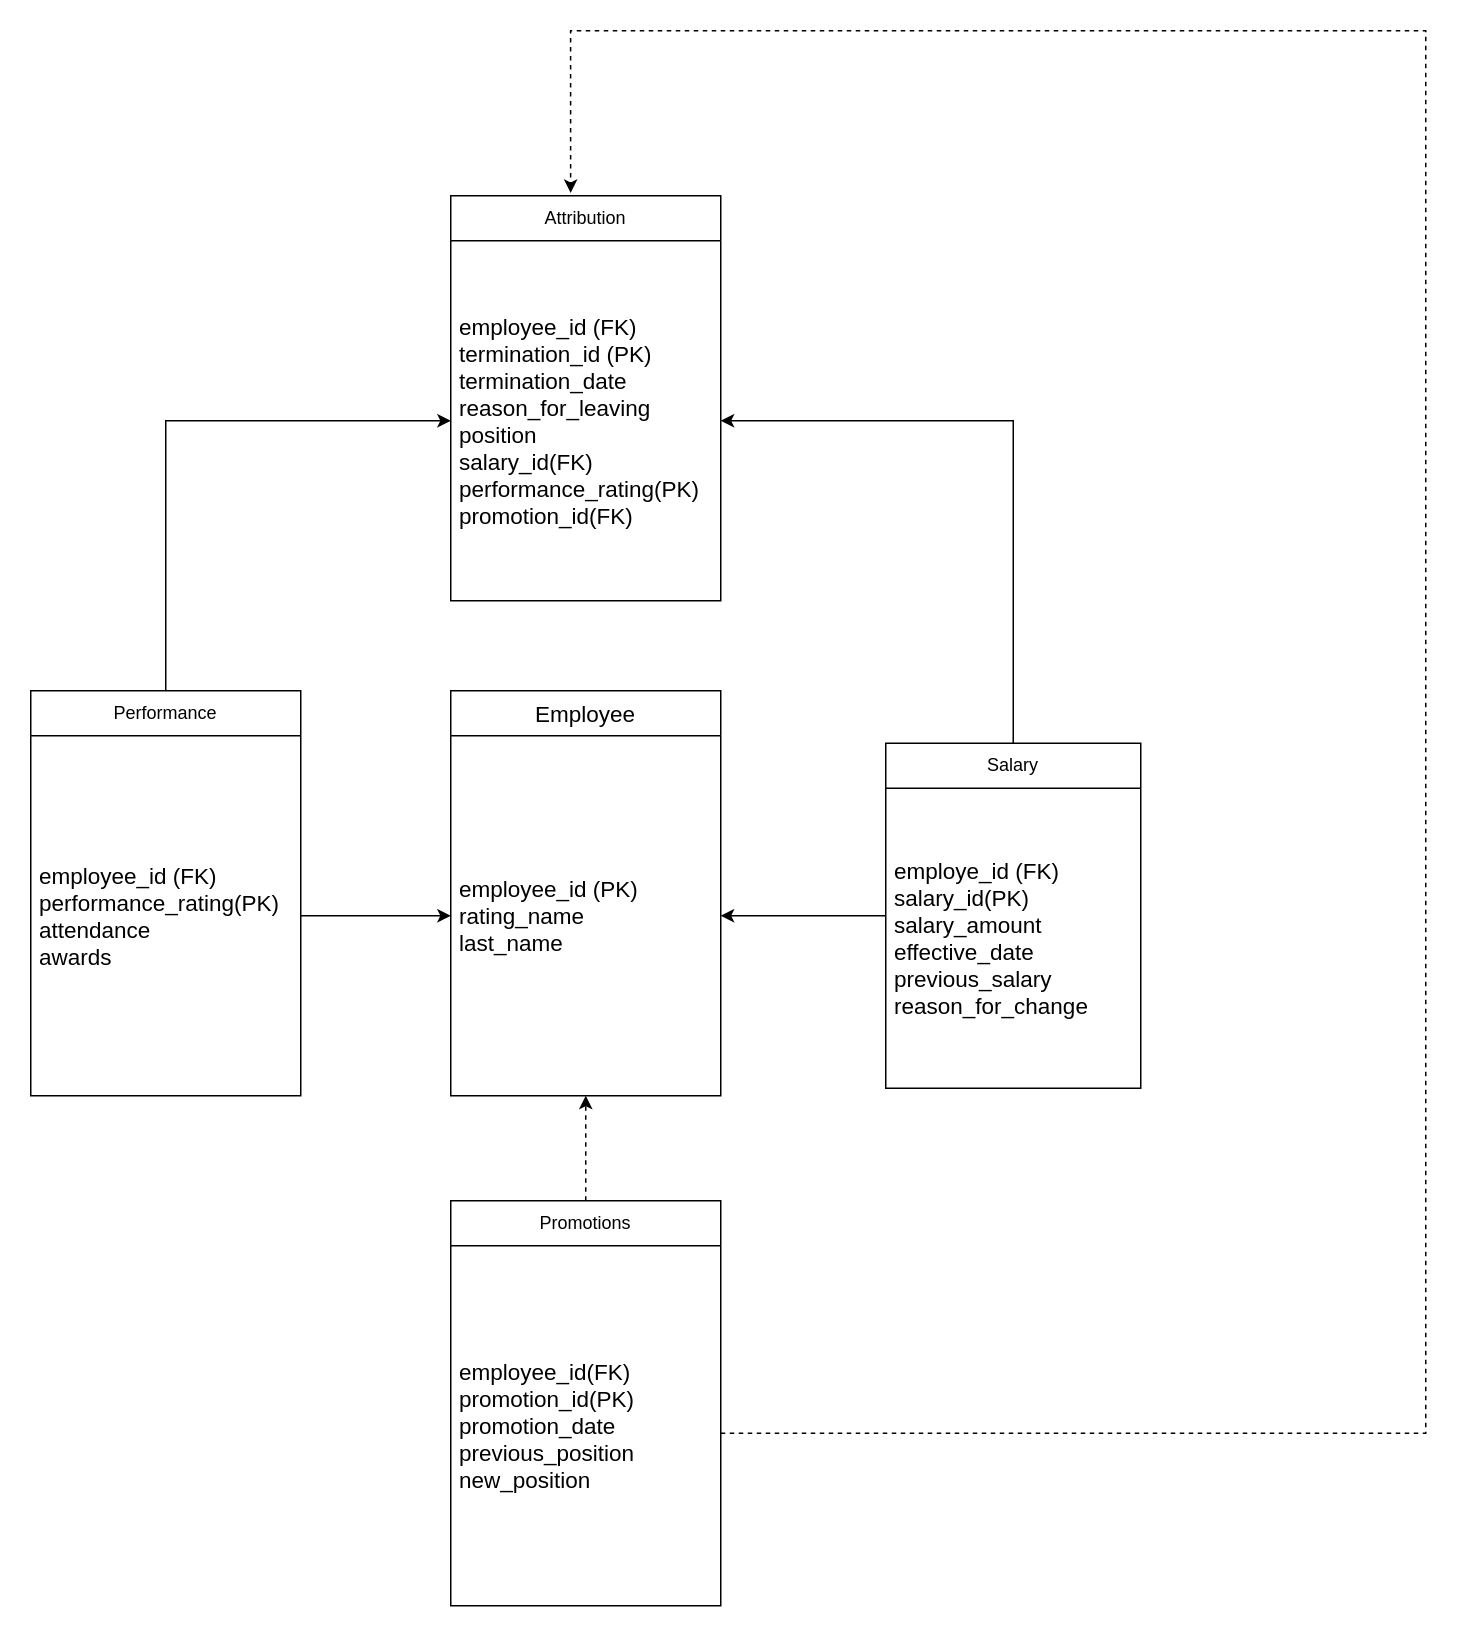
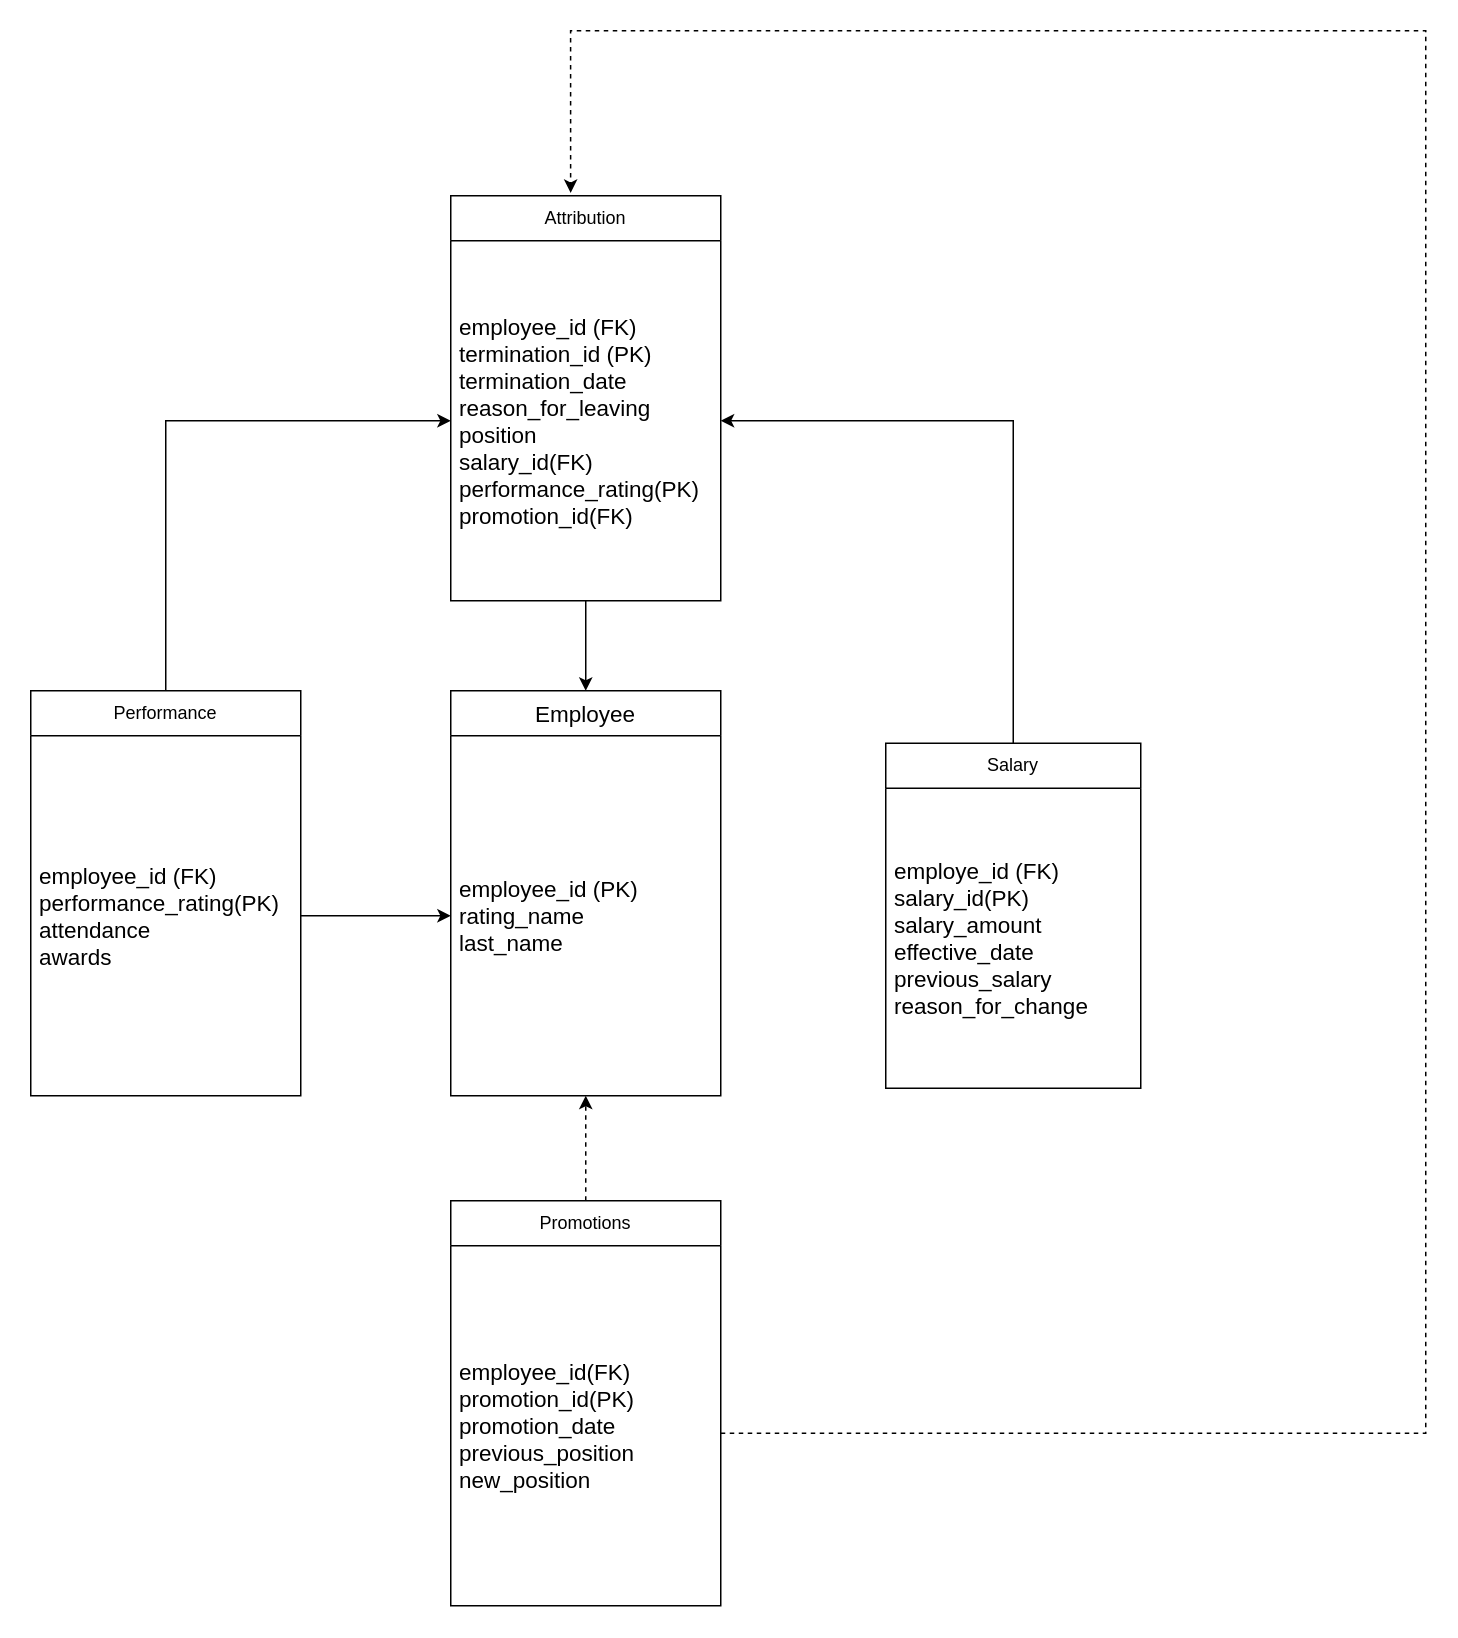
none -> (586, 642)
(807, 916) -> none
